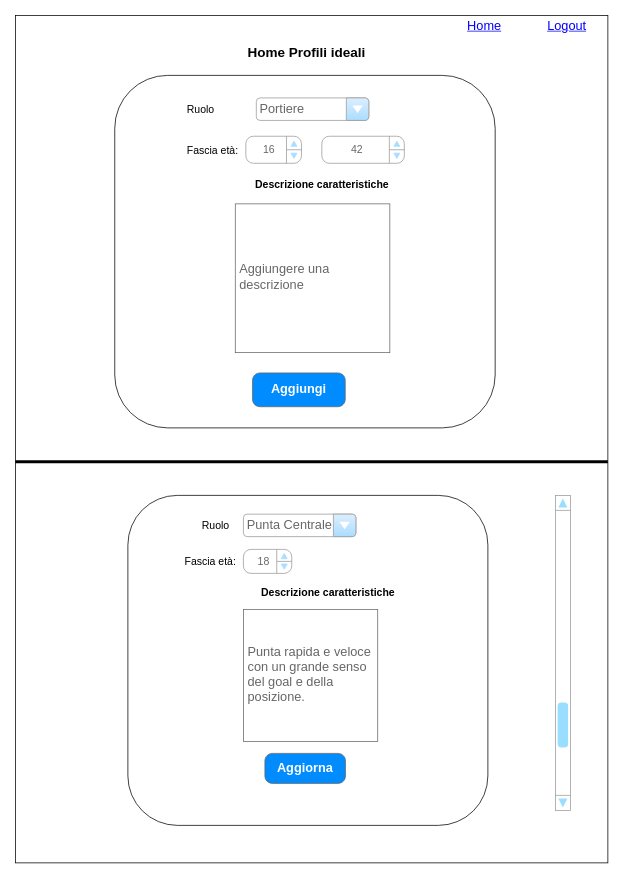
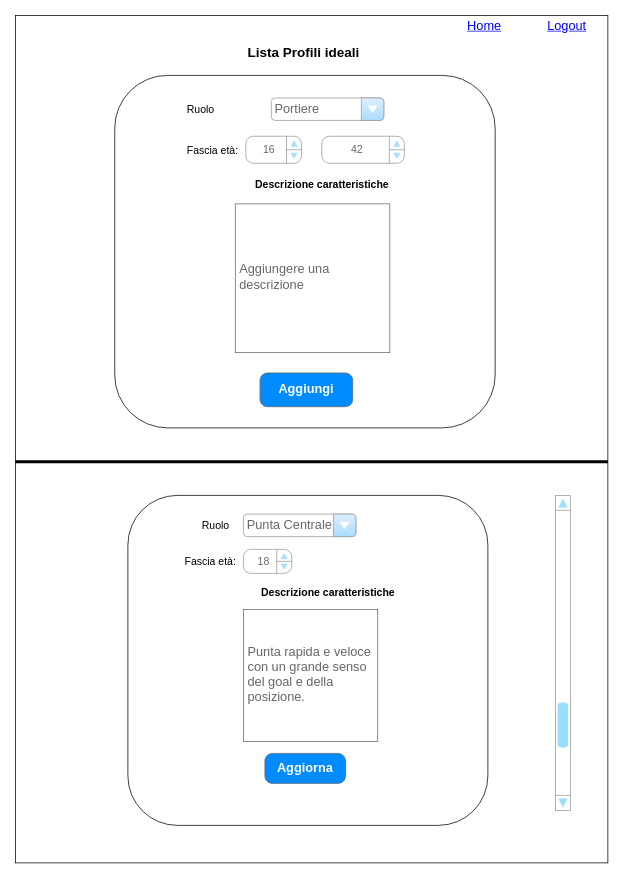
(286, 53) -> (288, 53)
(313, 109) -> (328, 109)
(299, 390) -> (306, 390)
